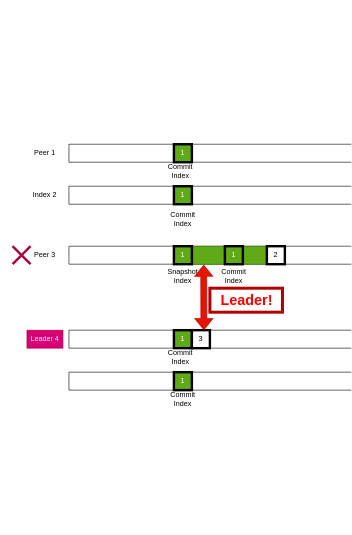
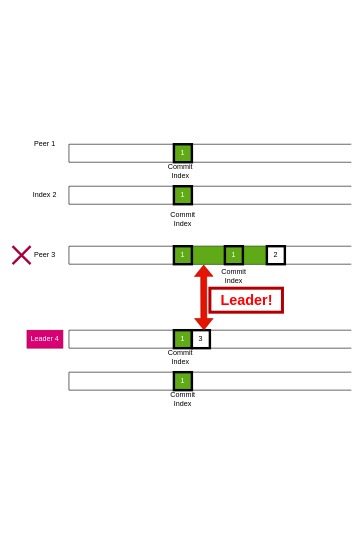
(45, 153) -> (45, 144)
(183, 276) -> none
